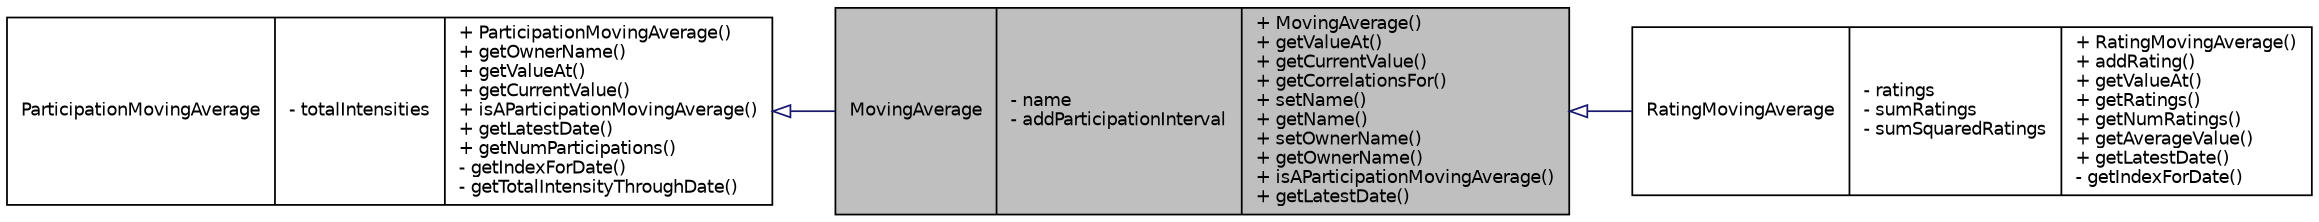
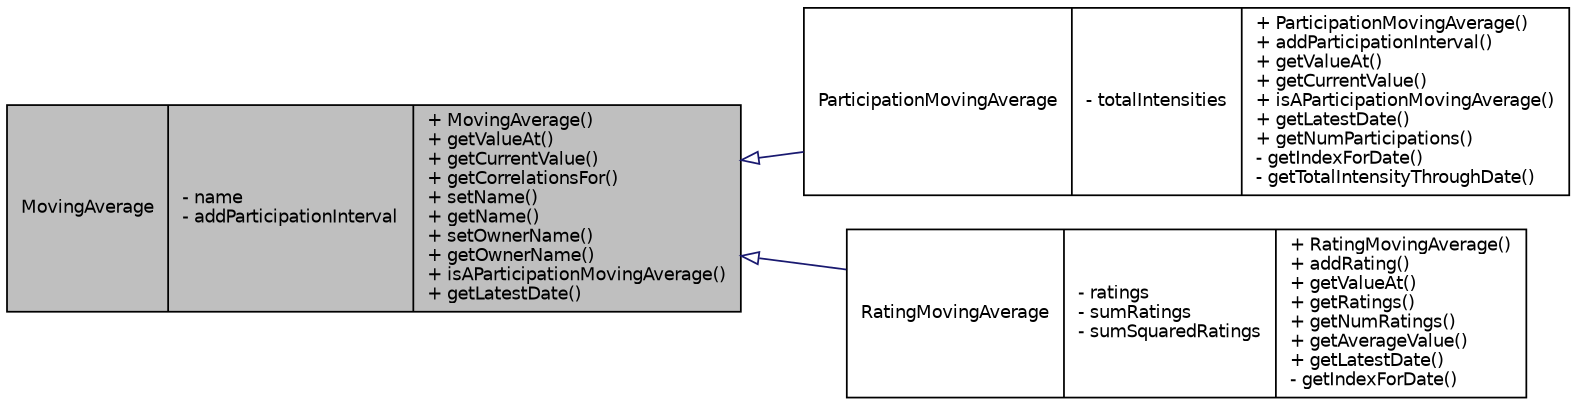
(543, 53) -> (1375, 43)
(813, 111) -> (781, 155)
